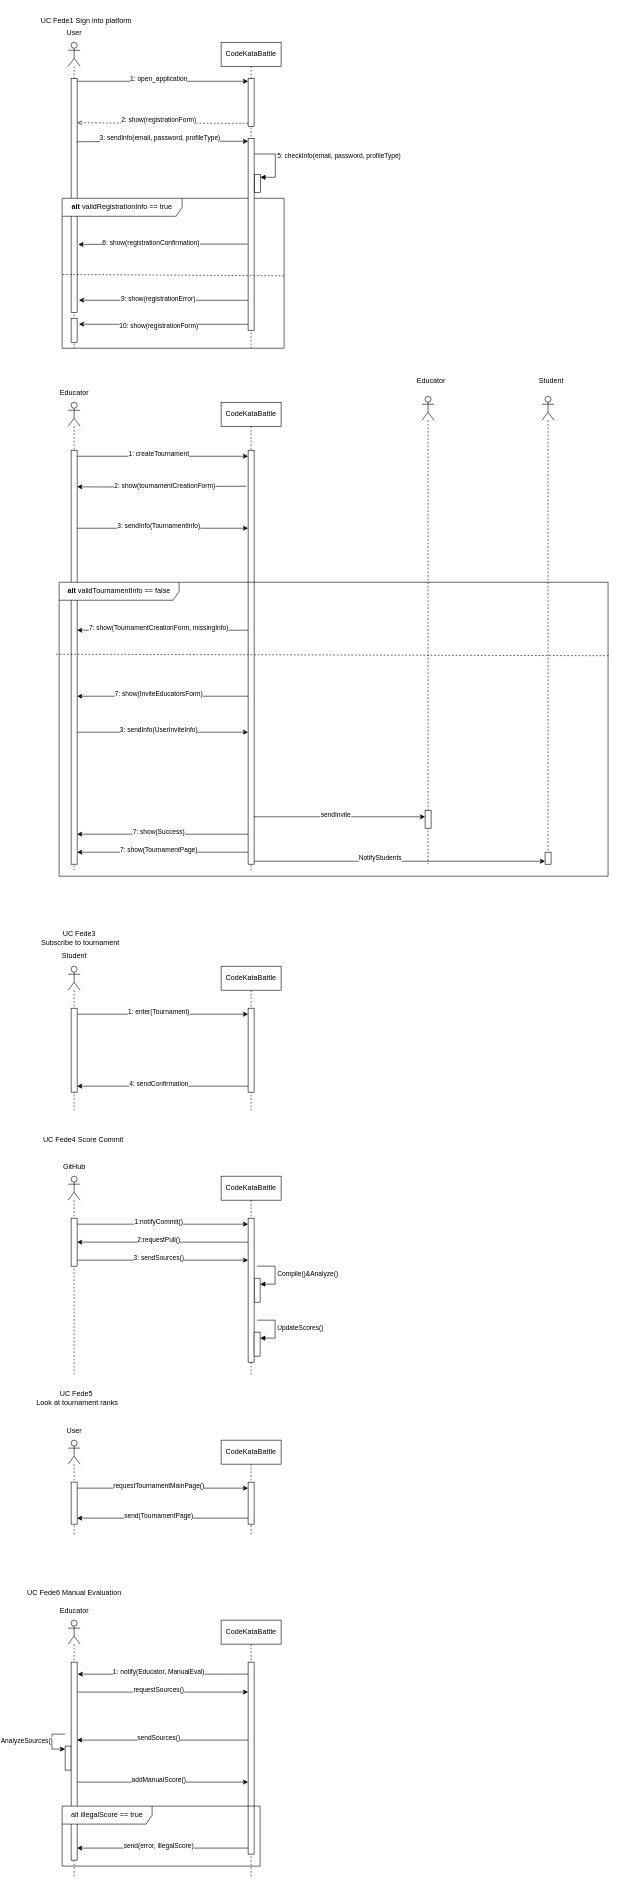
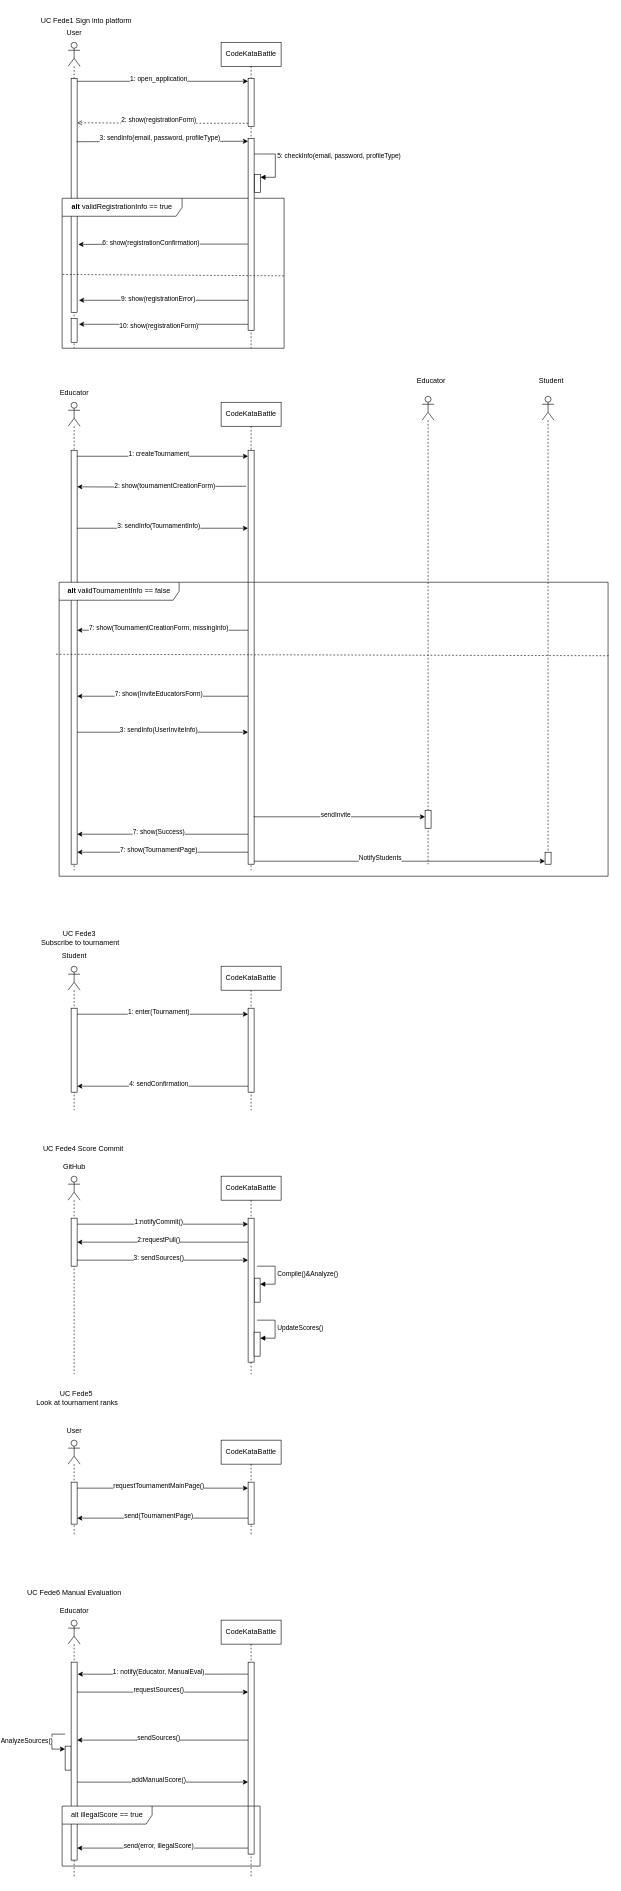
(83, 1140) -> (83, 1149)
